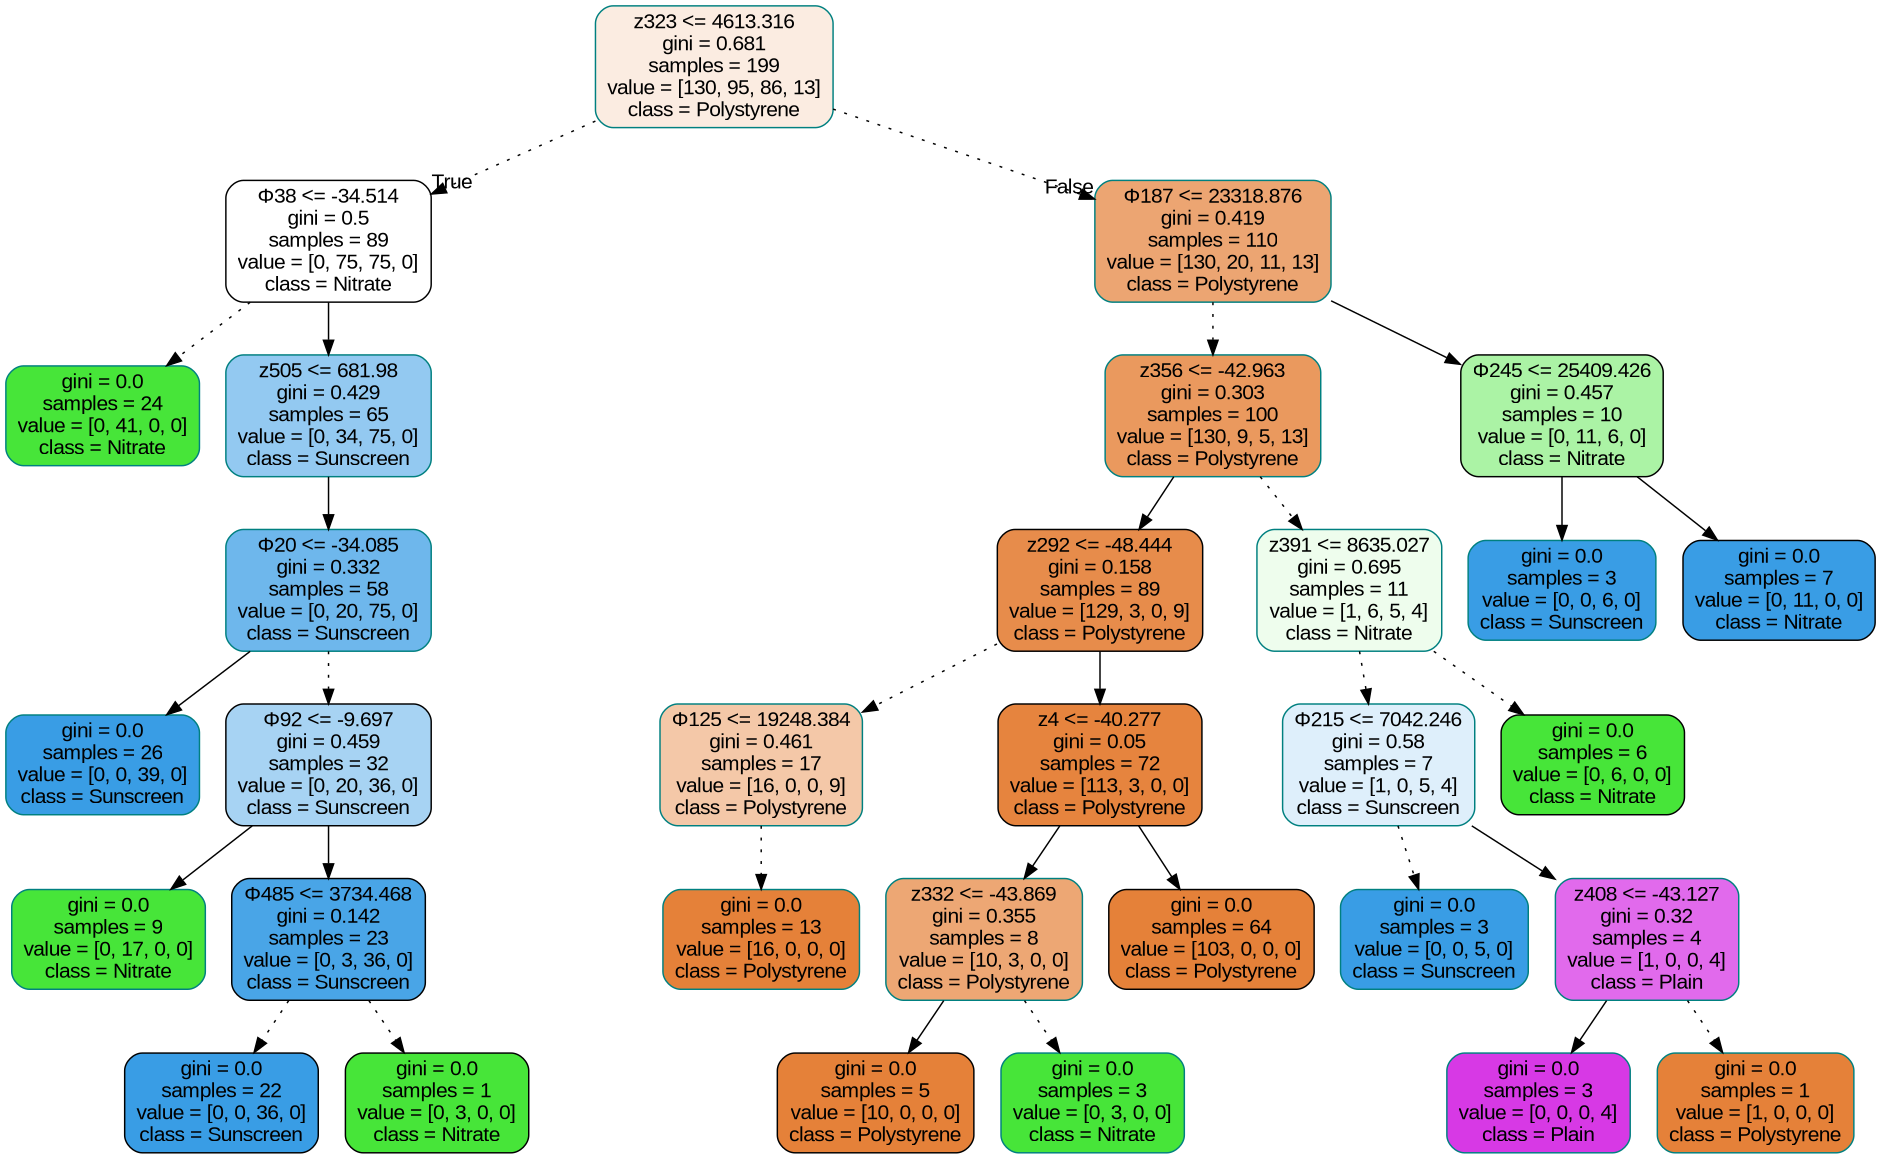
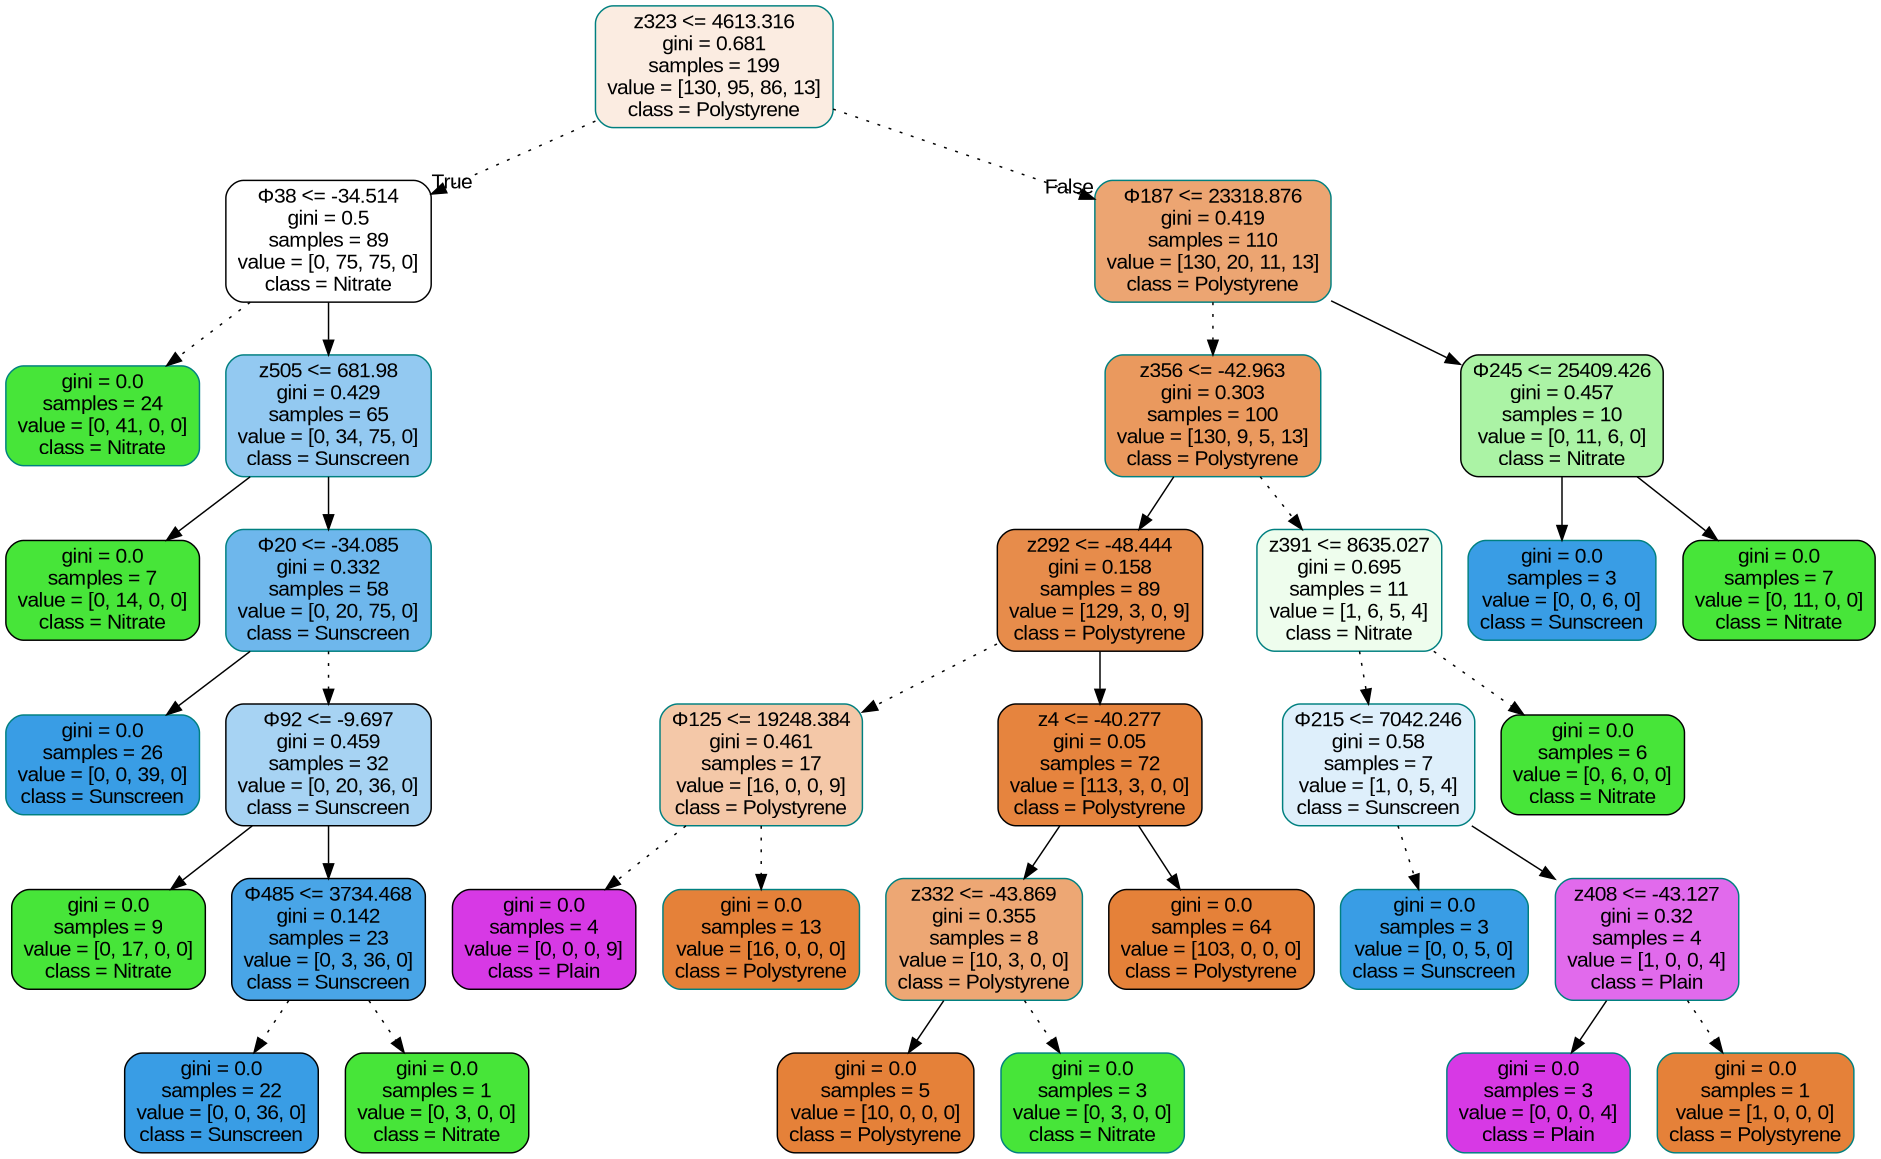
none -> (103, 590)
(1779, 590) -> (1779, 590)
(109, 939) -> (109, 939)
none -> (544, 939)
